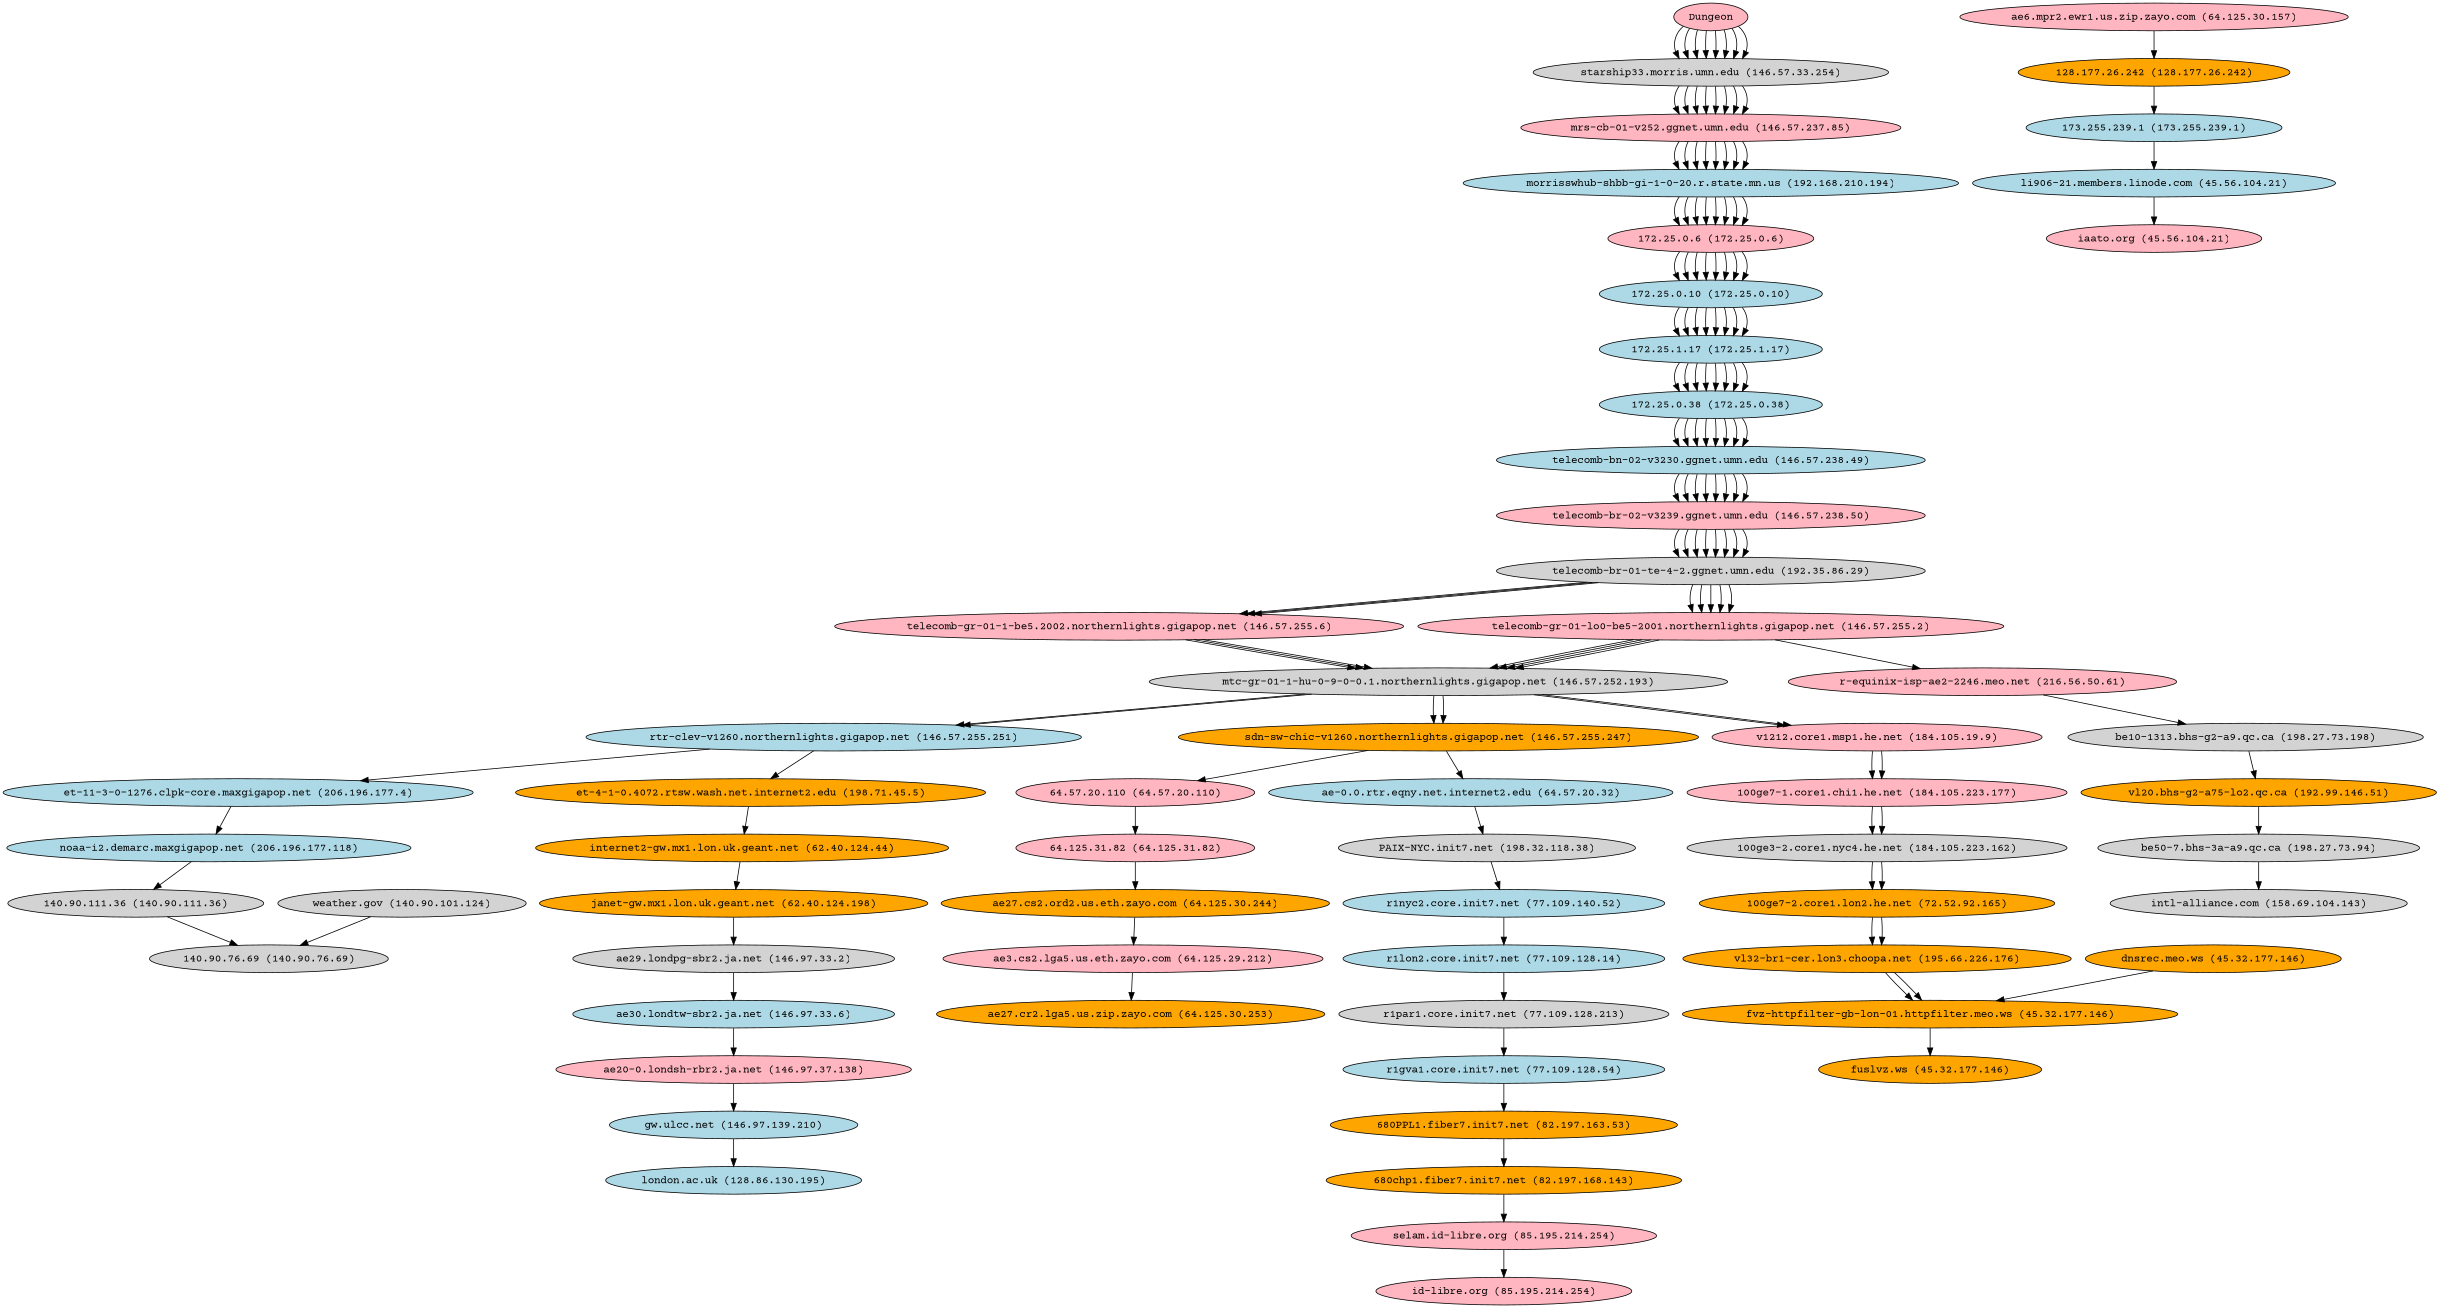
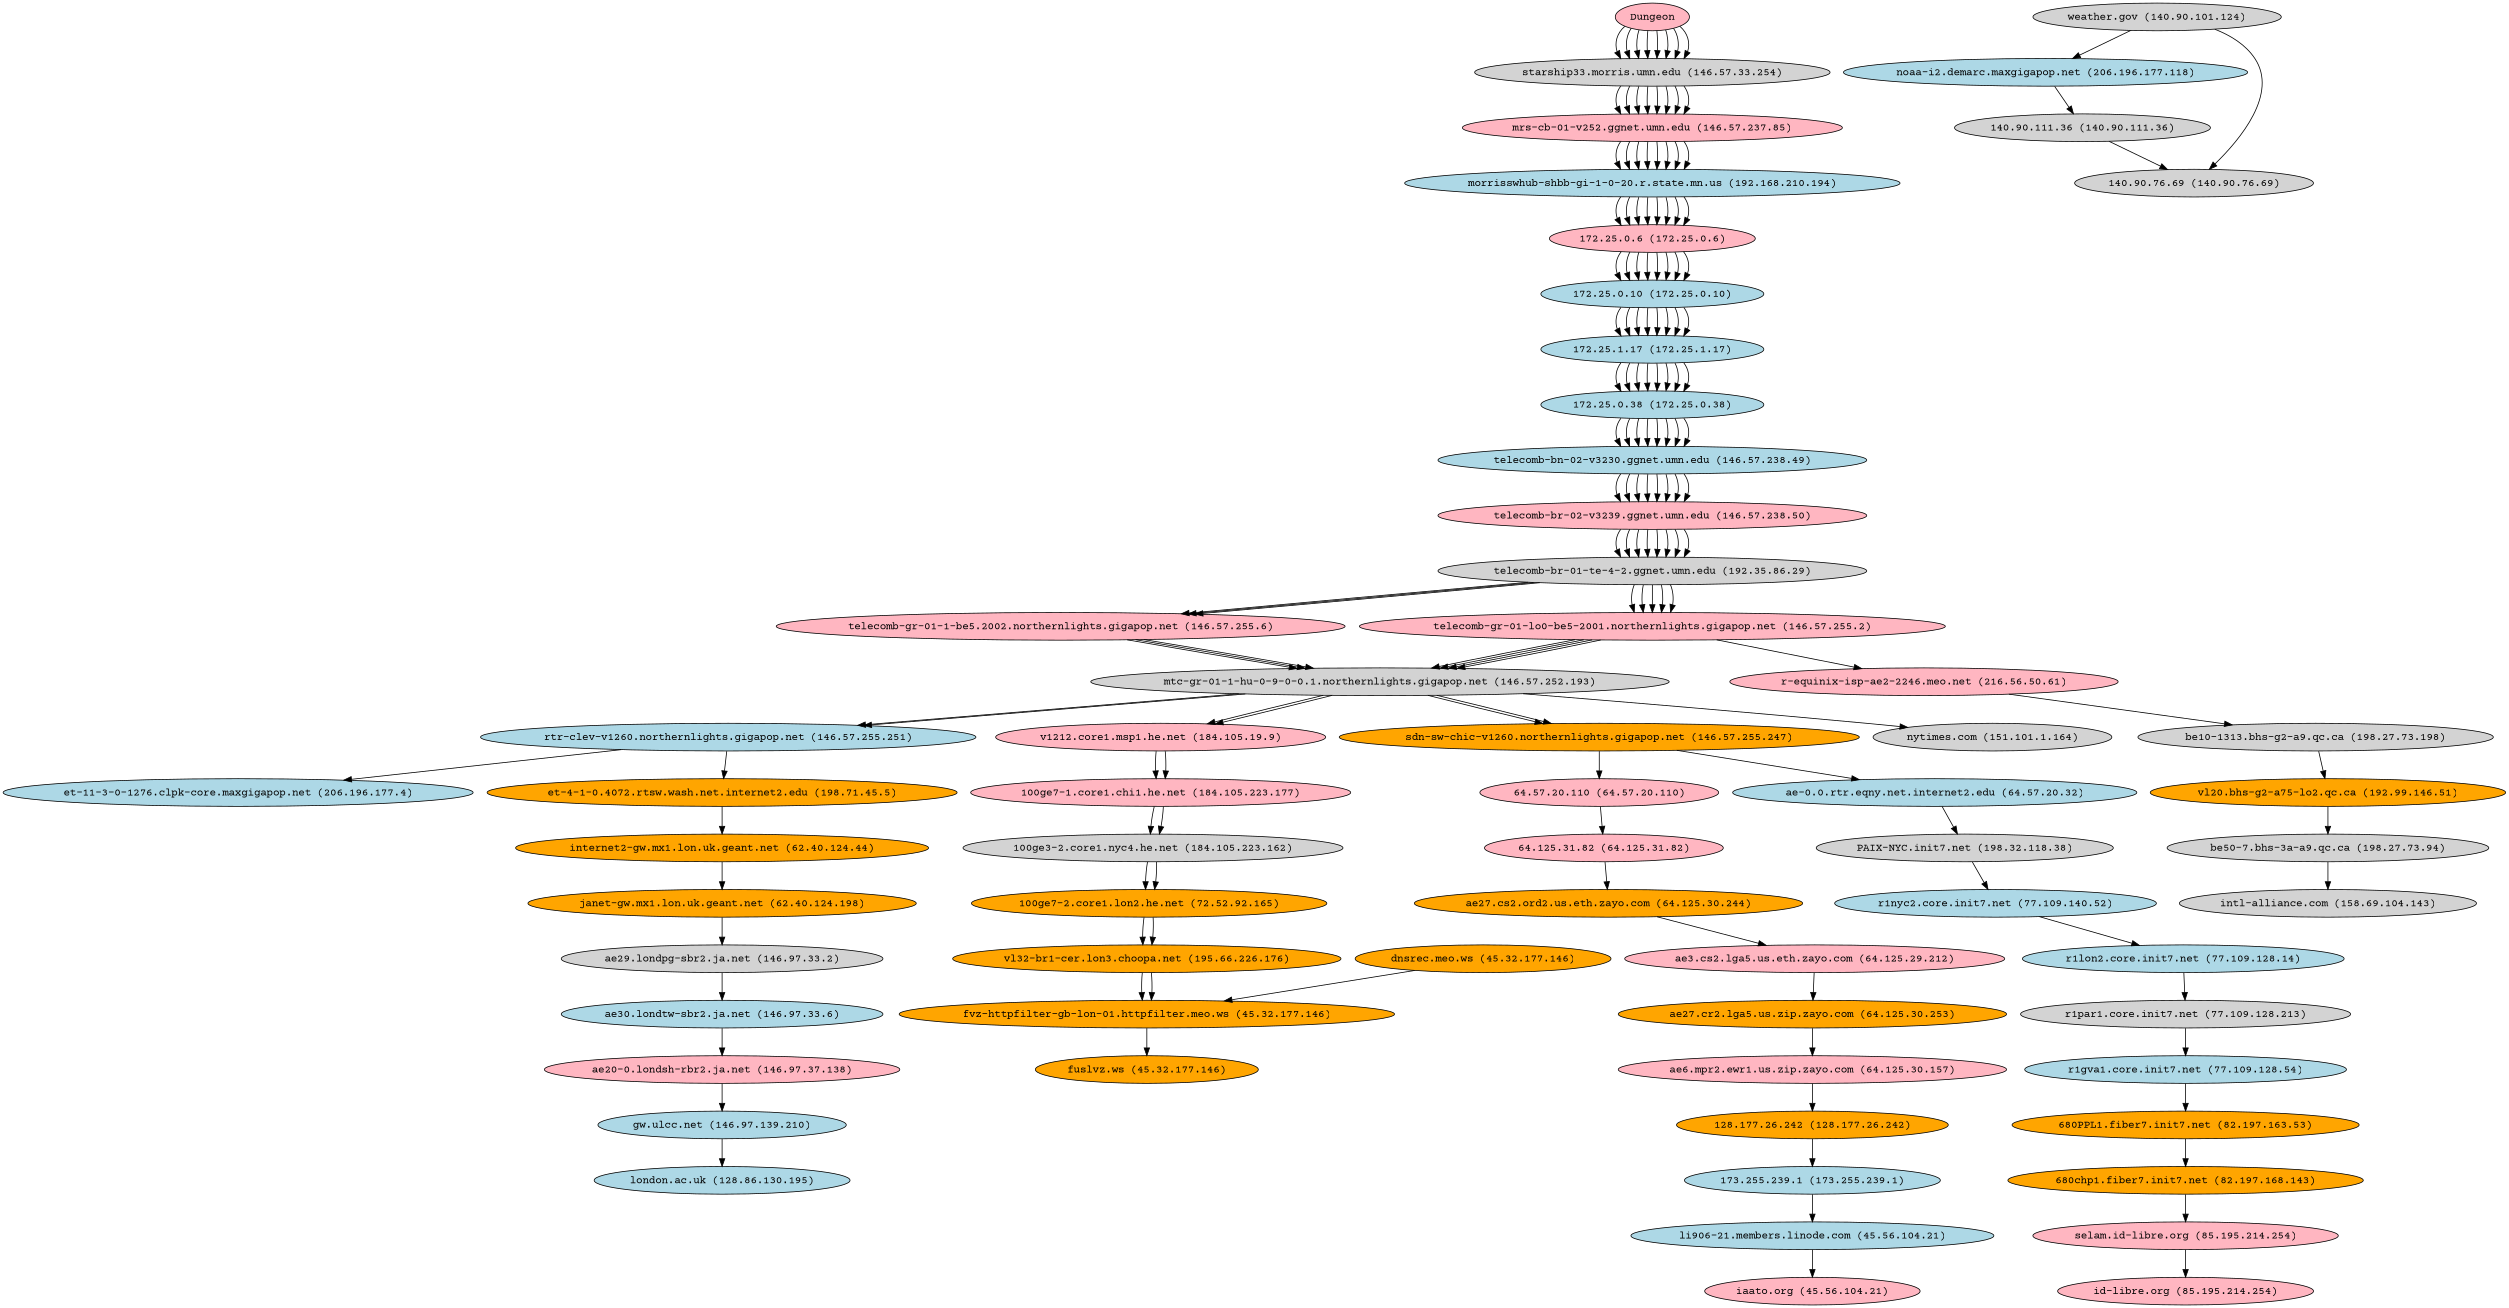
none -> (1992, 737)
(225, 817) -> (2105, 43)
none -> (1812, 1038)
